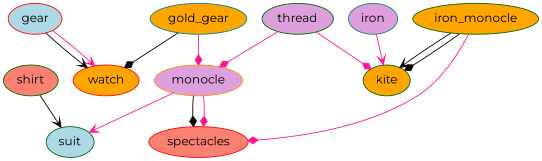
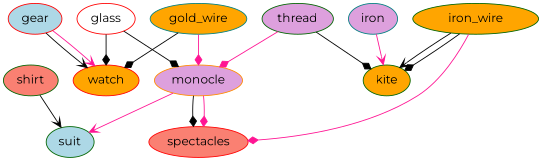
none -> (106, 19)
(198, 19) -> (198, 19)
(476, 19) -> (476, 19)
(339, 48) -> (339, 48)
